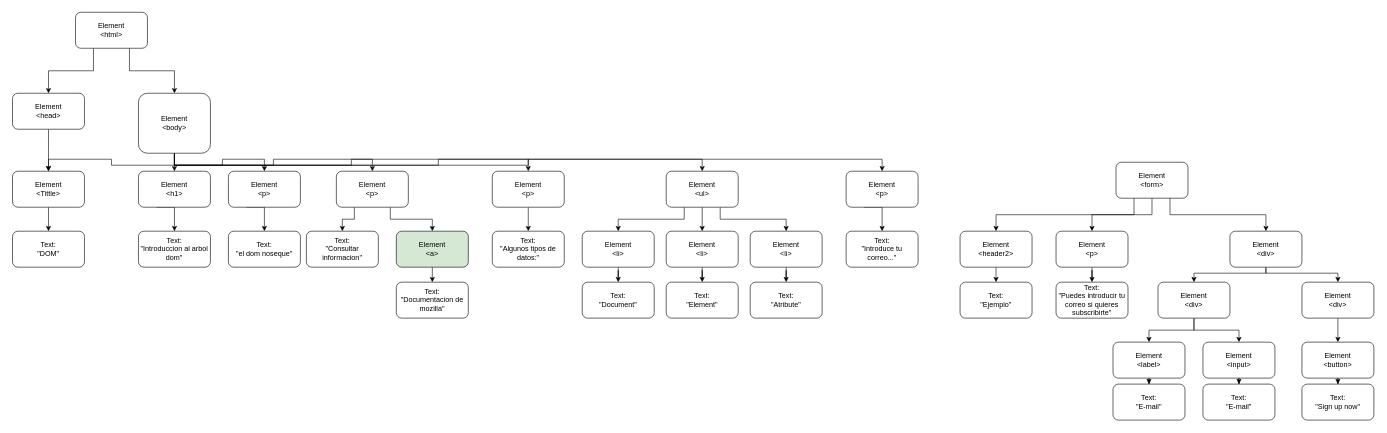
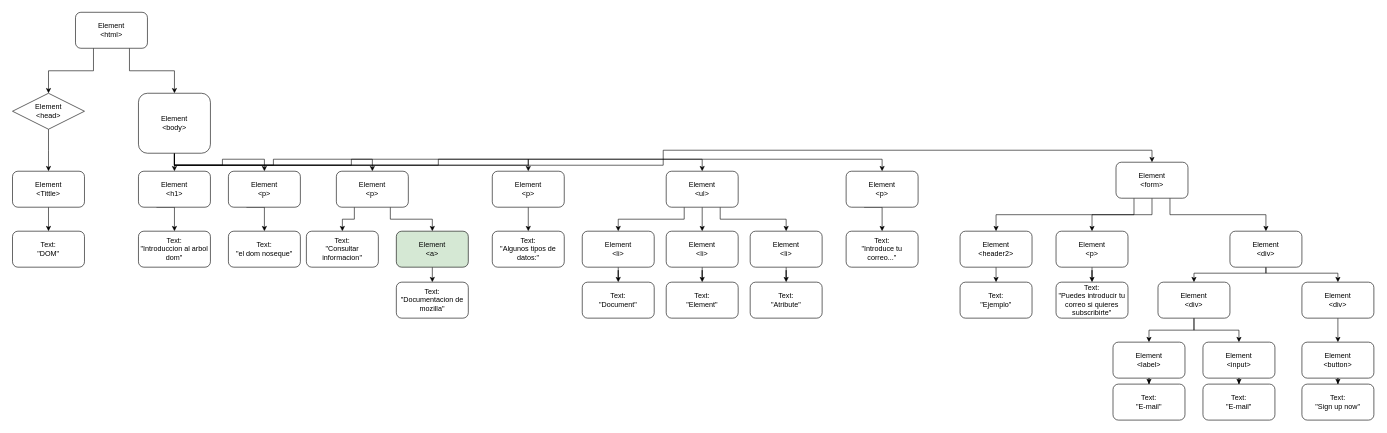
(48, 111) -> (48, 111)
(111, 162) -> (1152, 152)
